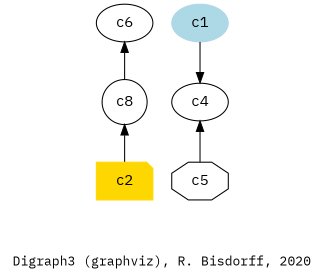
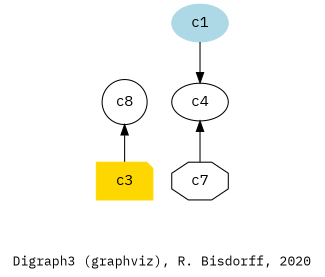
(125, 23) -> none
(125, 181) -> (125, 181)
(200, 181) -> (200, 181)
